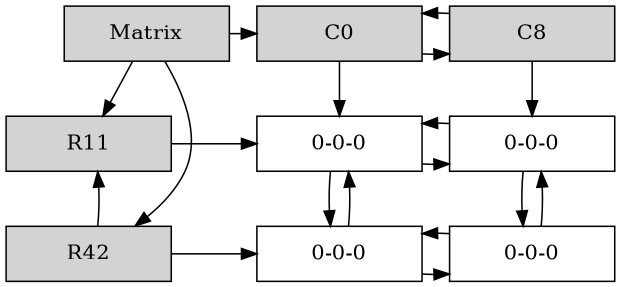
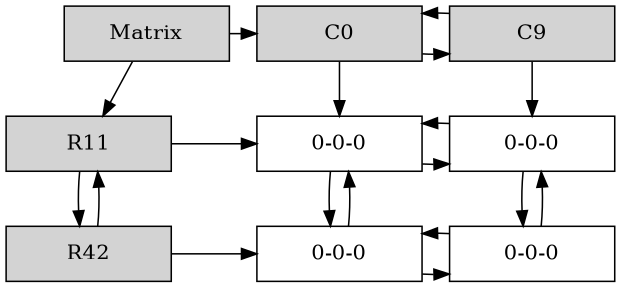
(532, 34) -> (532, 34)
(191, 131) -> (78, 191)
